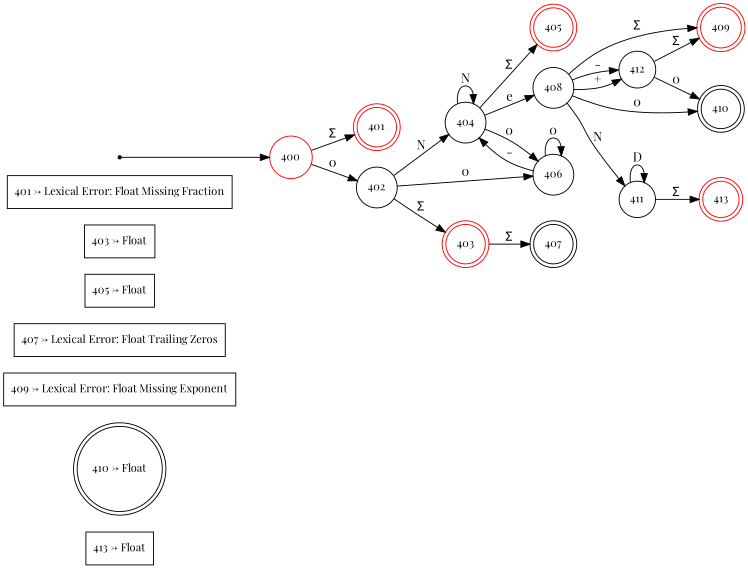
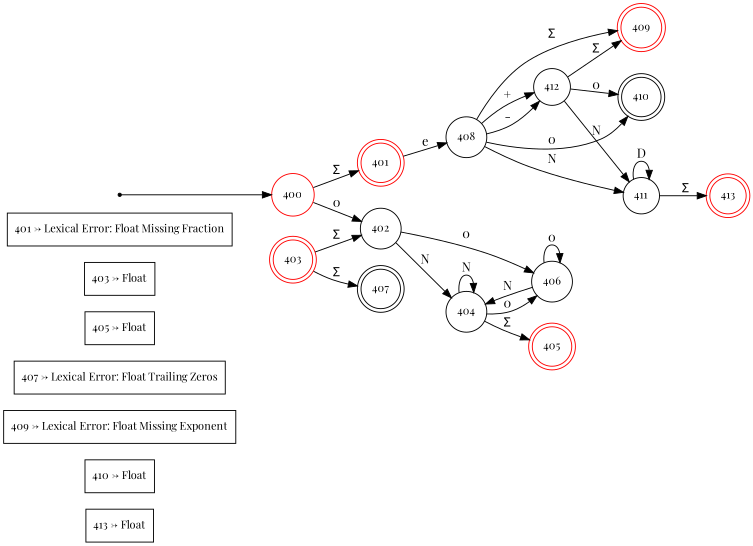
(505, 107) -> (421, 151)
none -> (592, 136)
(509, 153) -> (508, 287)
(416, 213) -> (334, 245)
(120, 469) -> (120, 476)
